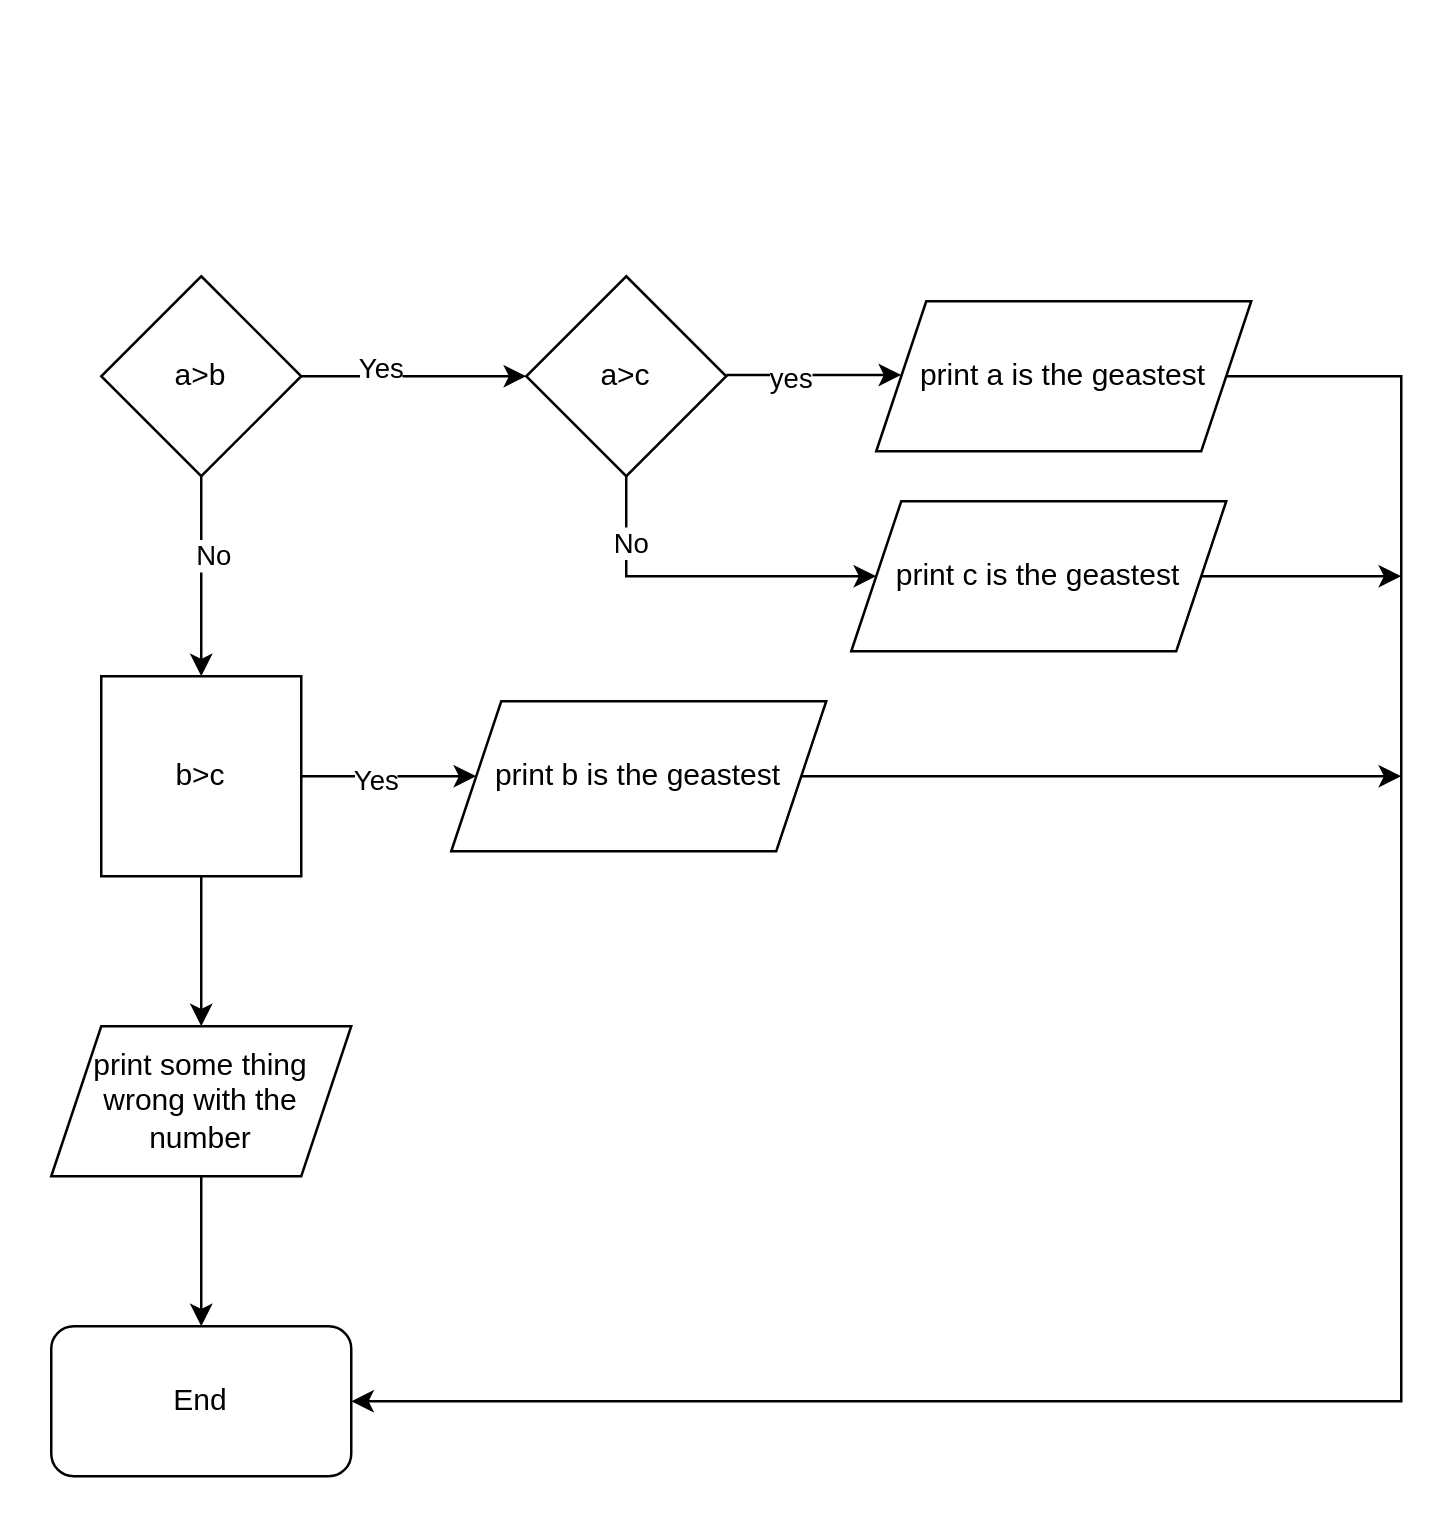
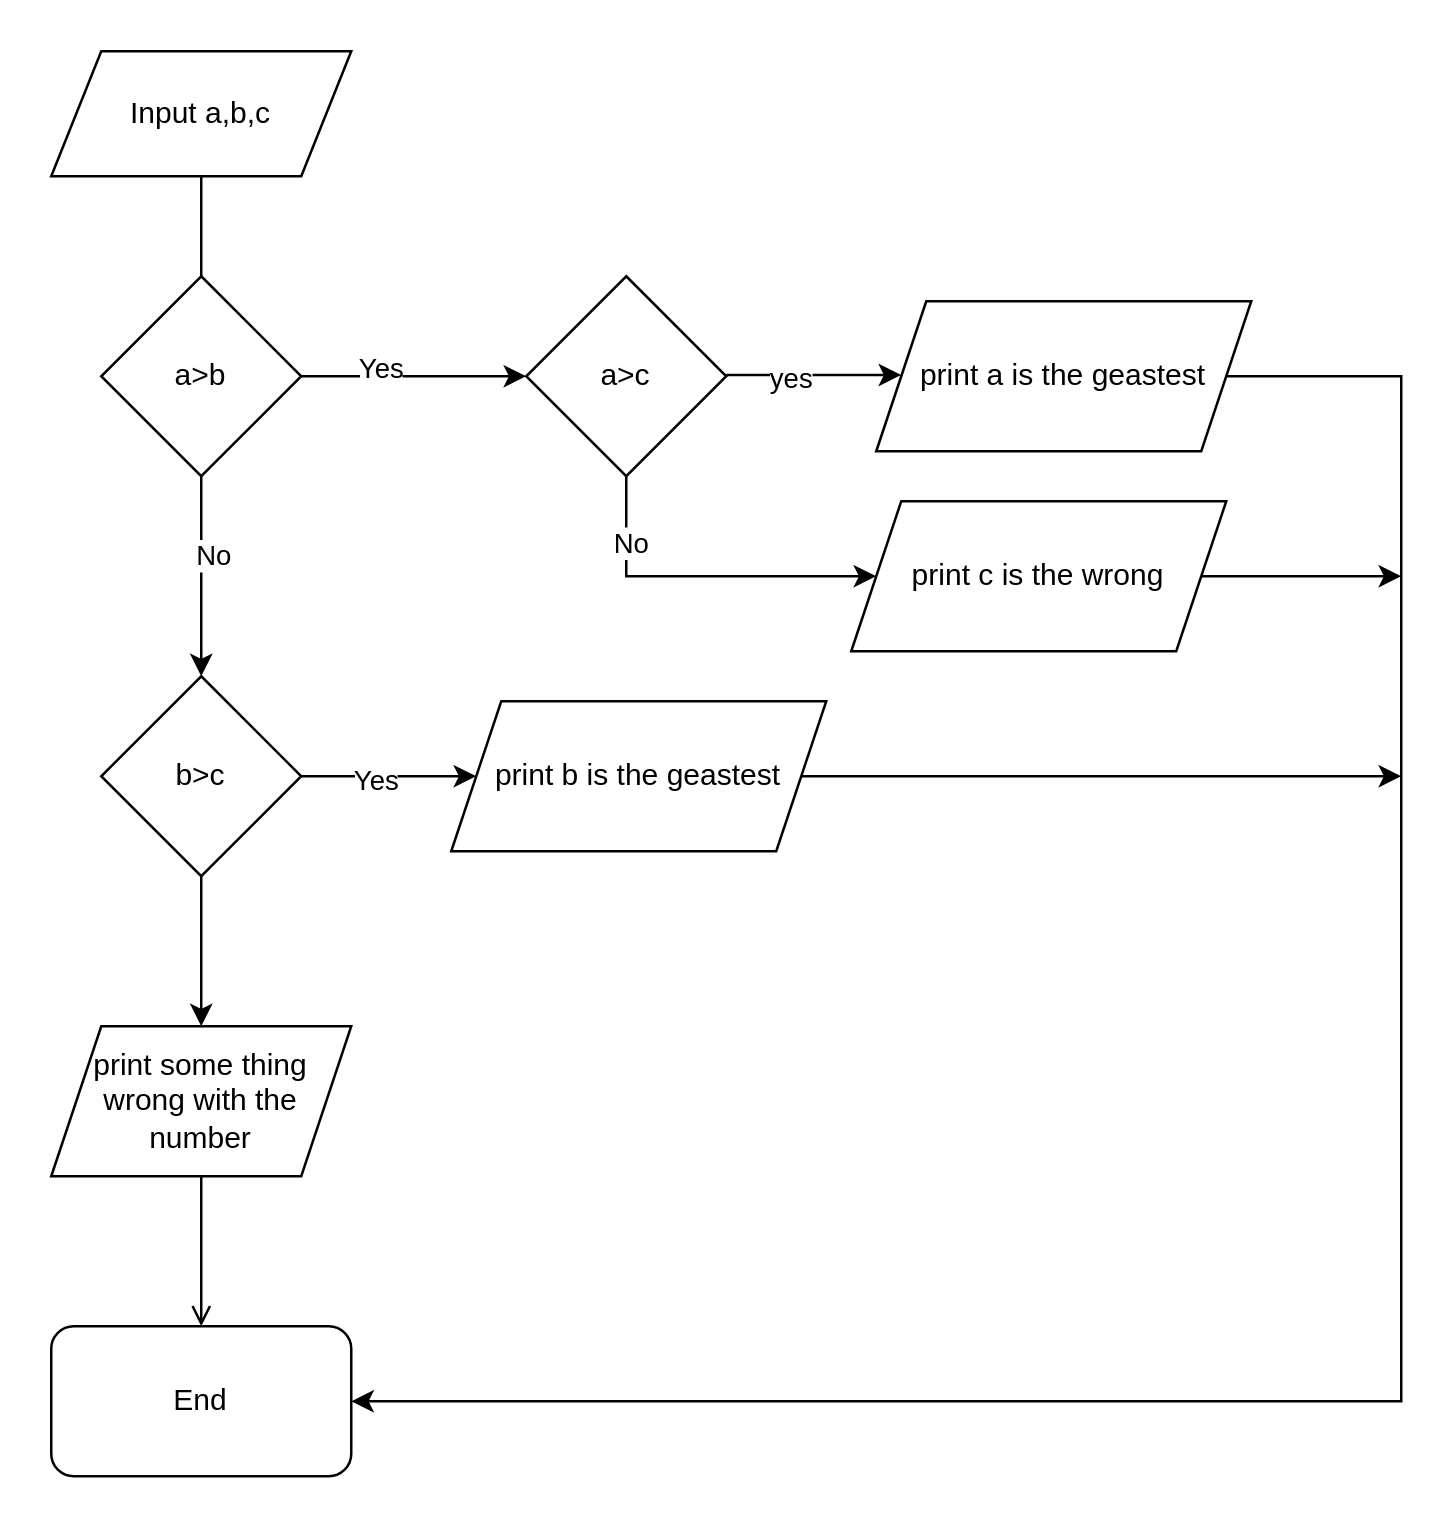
none -> (201, 114)
none -> (201, 226)
(1039, 576) -> (1039, 576)
(201, 776) -> (201, 776)
(201, 1308) -> (201, 1312)
